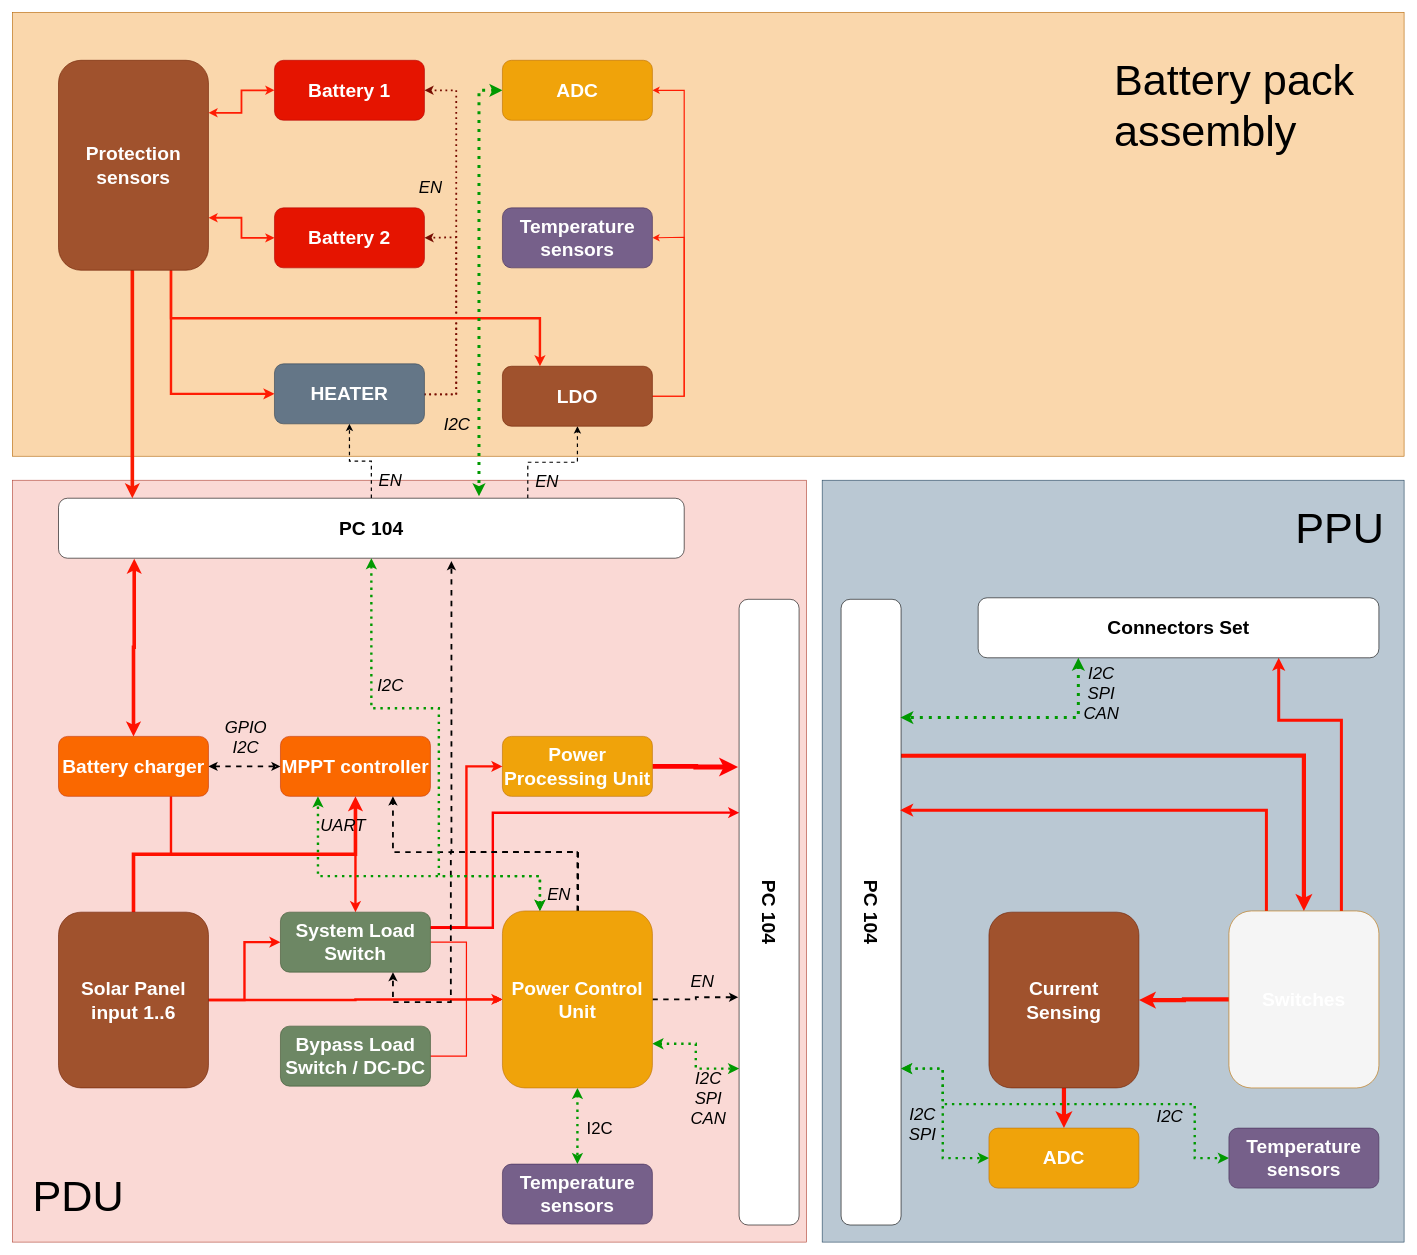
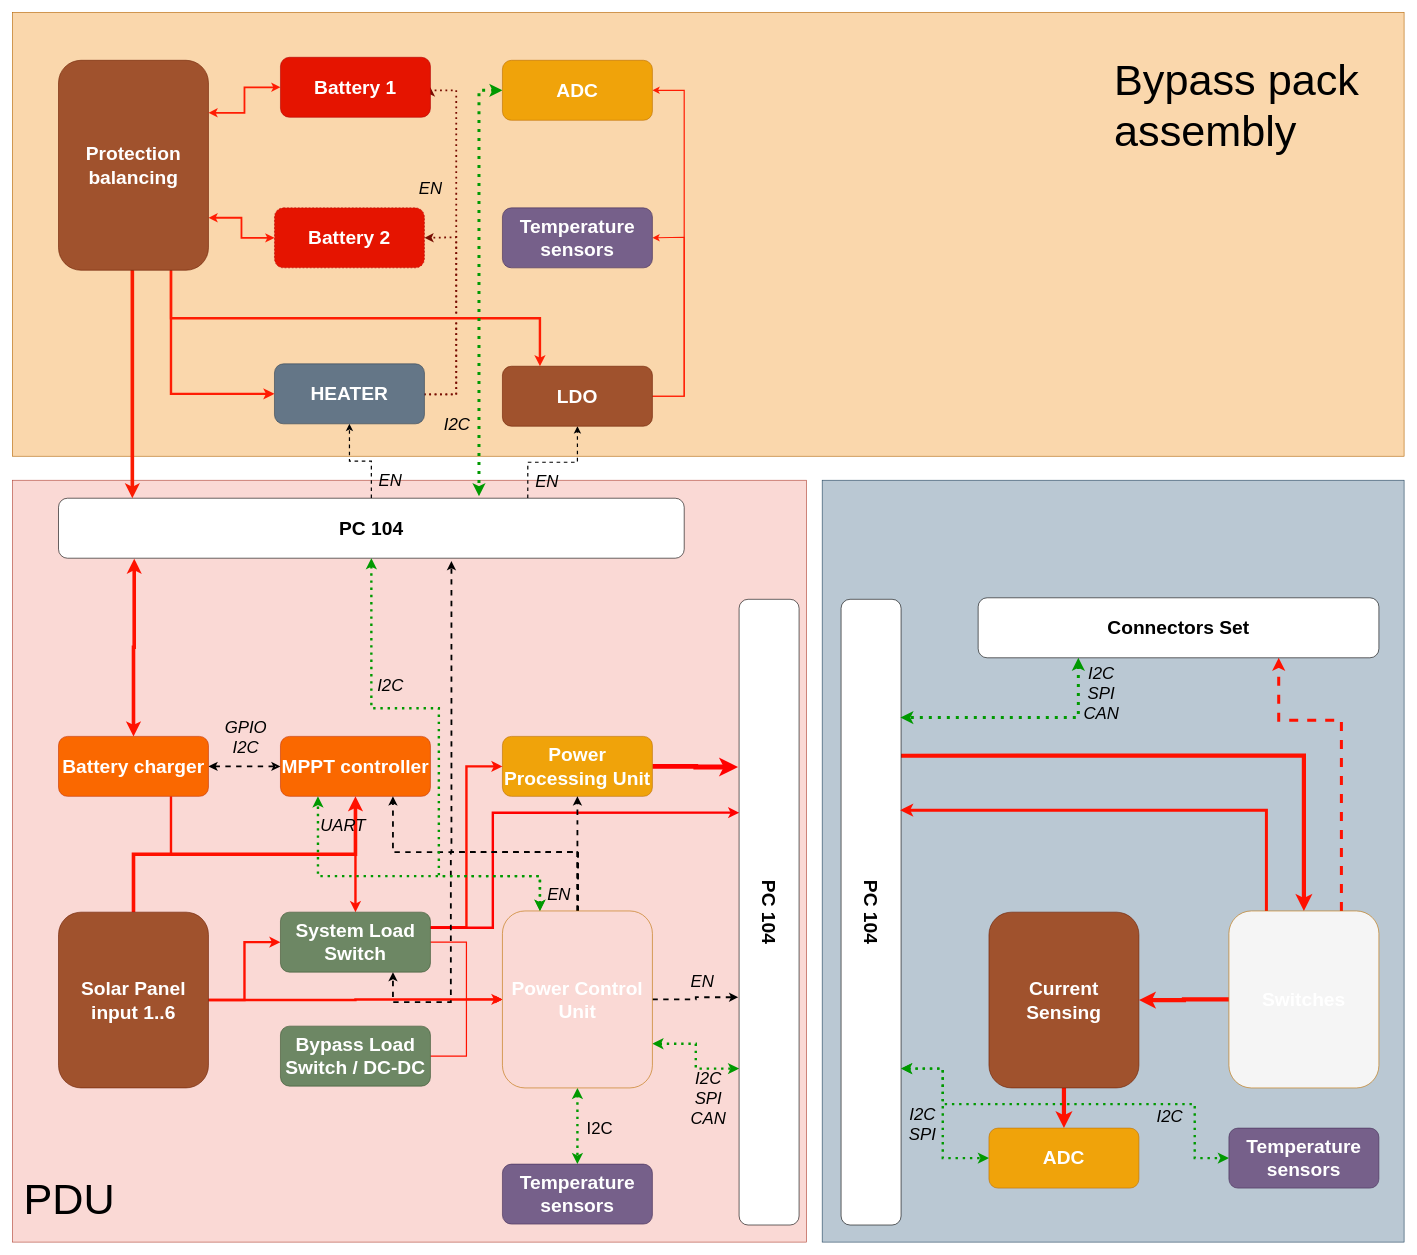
(1169, 74) -> (1164, 74)
(350, 90) -> (356, 87)
(134, 165) -> (134, 165)
(350, 238) -> (350, 238)
(1346, 527) -> none
(1342, 753) -> (1342, 753)
none -> (578, 824)
(578, 1000) -> (578, 1000)
(83, 1195) -> (74, 1198)
